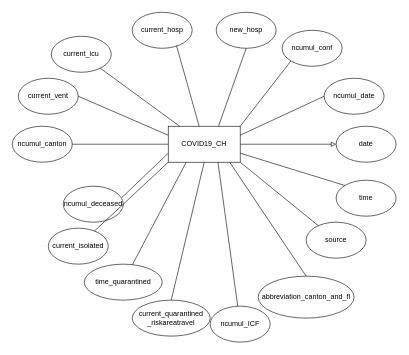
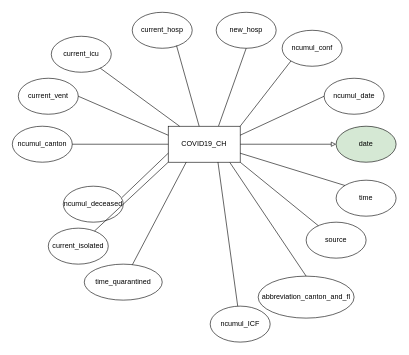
(366, 144) -> (366, 144)
(188, 232) -> none
(171, 318) -> none
